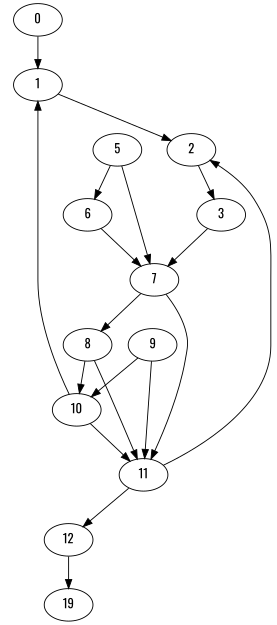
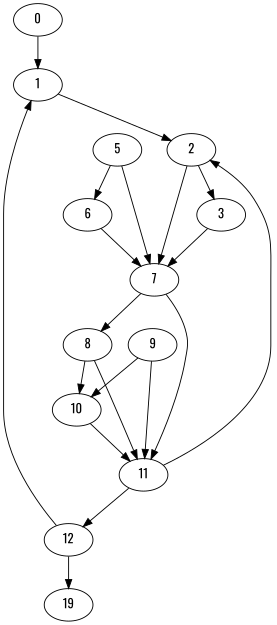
none -> (174, 210)
(38, 255) -> (4, 323)
